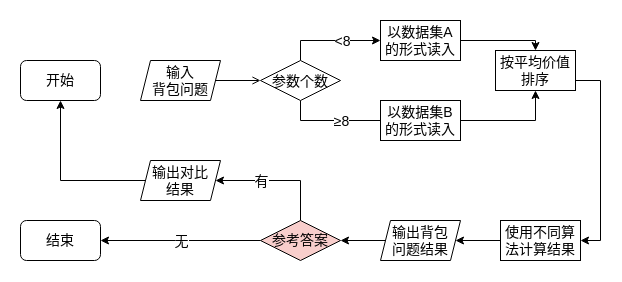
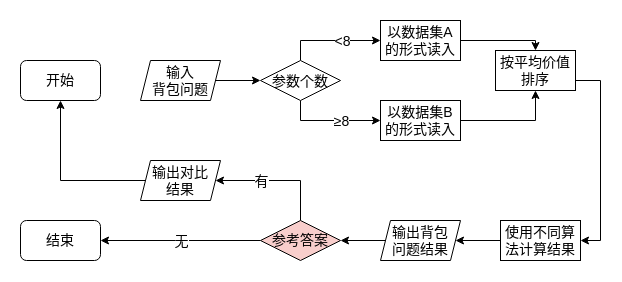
(254, 81) -> (252, 81)
(375, 121) -> (372, 121)
